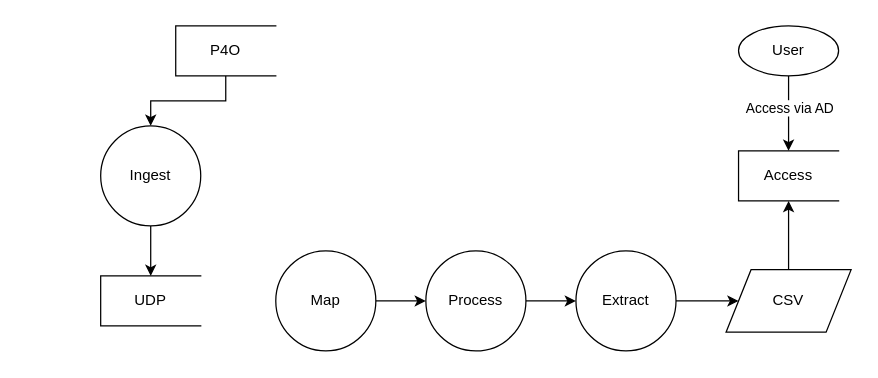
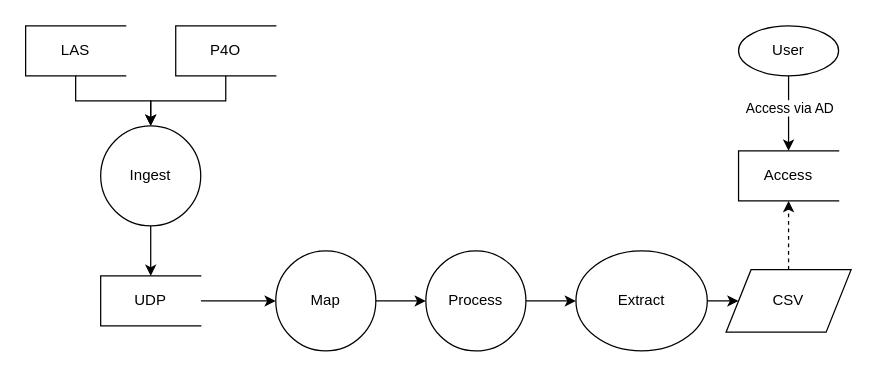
none -> (76, 51)
none -> (100, 101)
(788, 238) -> (788, 238)
none -> (235, 301)
(626, 301) -> (641, 301)
